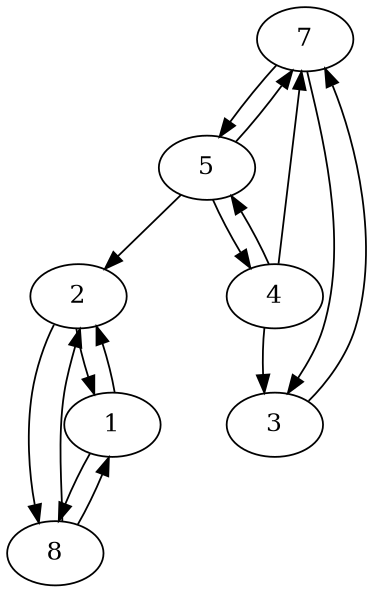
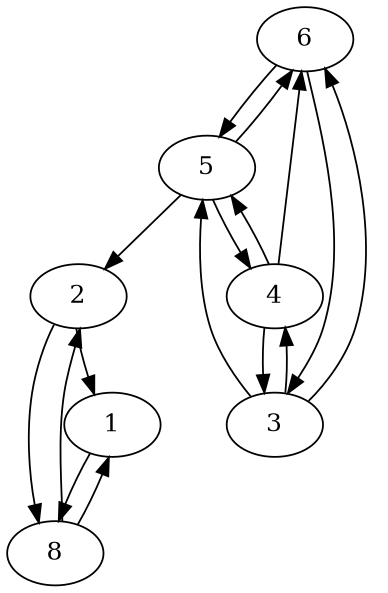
(305, 39) -> (305, 39)
none -> (206, 313)
(109, 368) -> none
none -> (287, 369)
